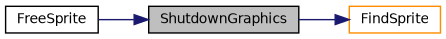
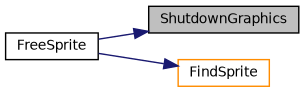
(317, 20) -> (131, 59)
